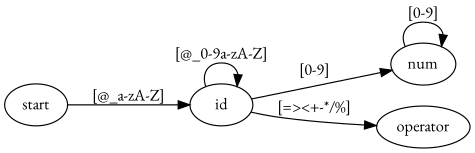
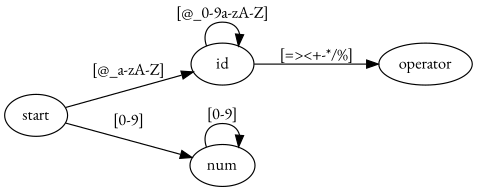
(316, 86) -> (123, 139)
